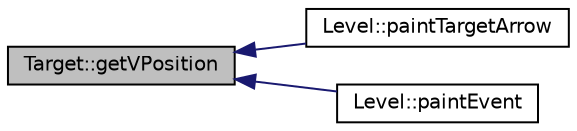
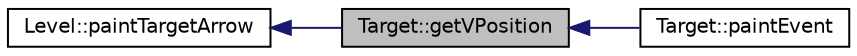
(281, 47) -> (316, 28)
(438, 103) -> (745, 28)
